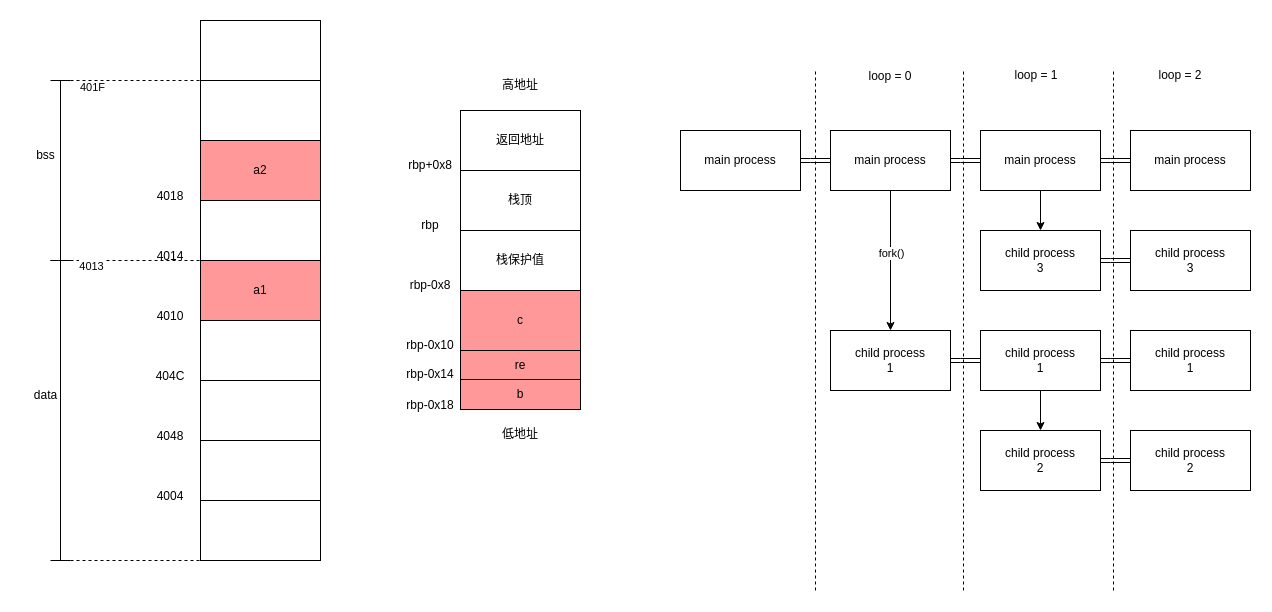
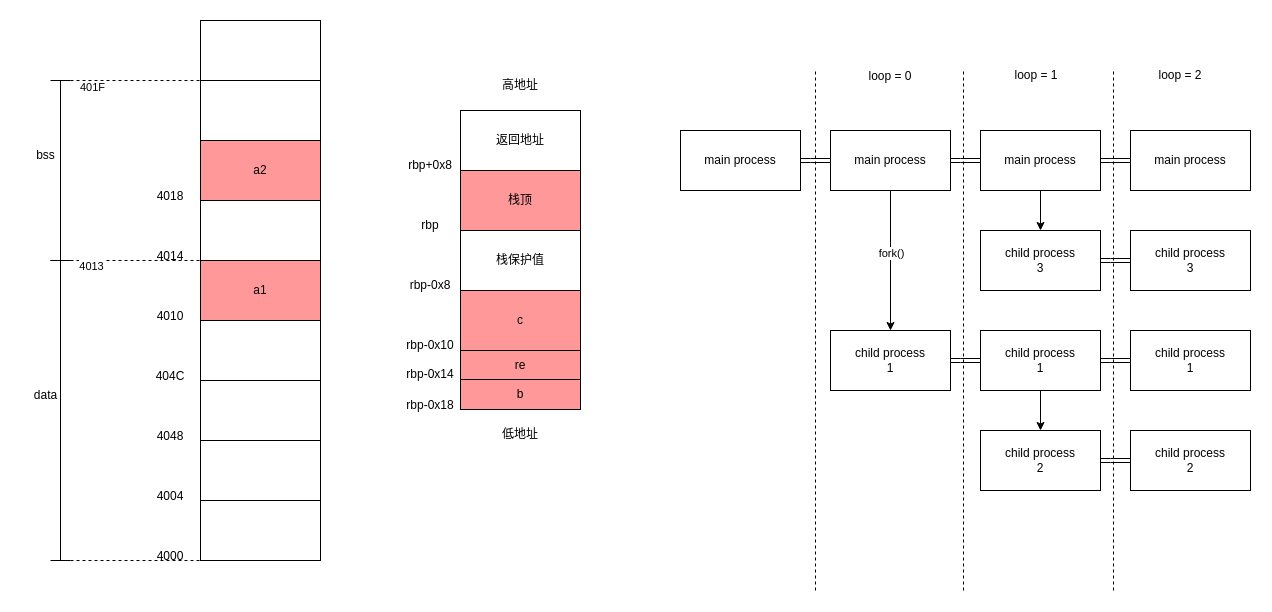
(521, 201) -> (521, 201)
none -> (171, 557)
